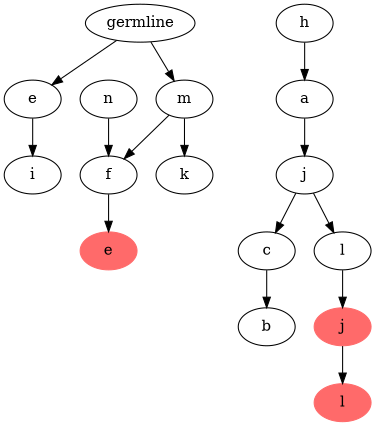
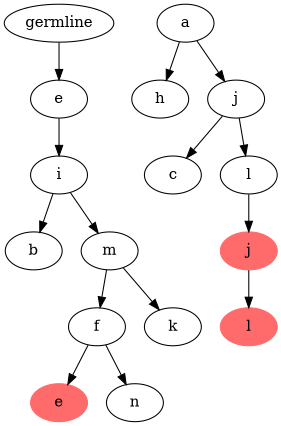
(305, 56) -> (175, 56)
(160, 57) -> (81, 209)
(109, 132) -> (114, 360)
(267, 284) -> (48, 208)
